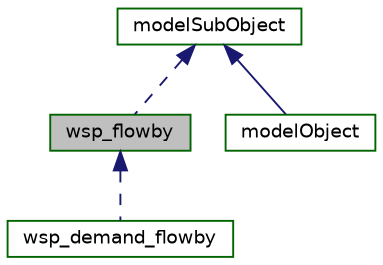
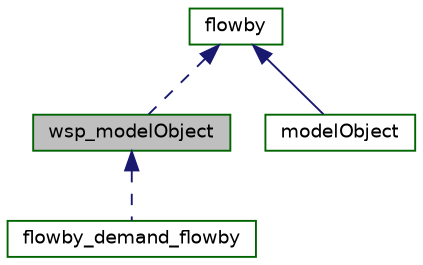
(209, 27) -> (236, 27)
(120, 133) -> (132, 133)
(120, 239) -> (132, 239)
